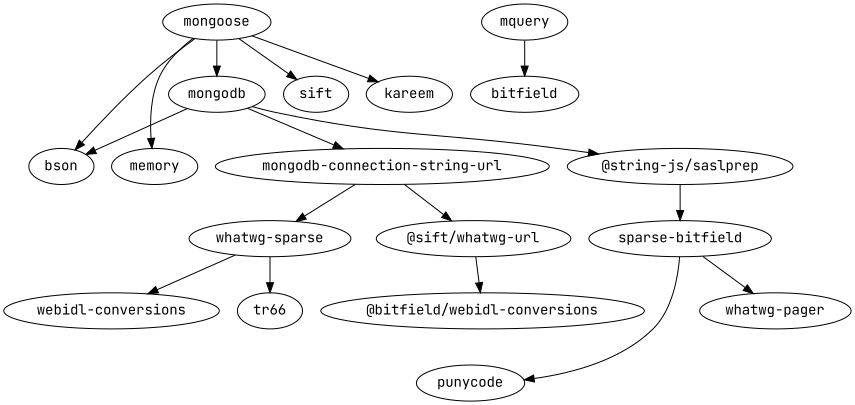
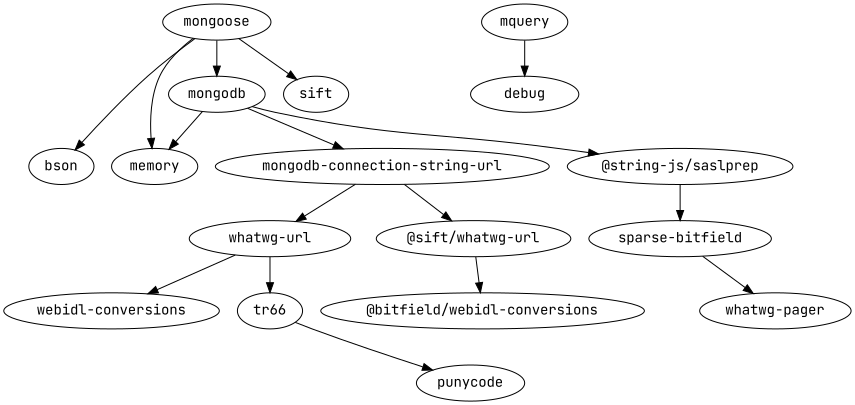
(409, 94) -> none
(525, 94) -> (525, 94)
(141, 129) -> (189, 127)
(270, 239) -> (270, 239)
(632, 345) -> (359, 345)
